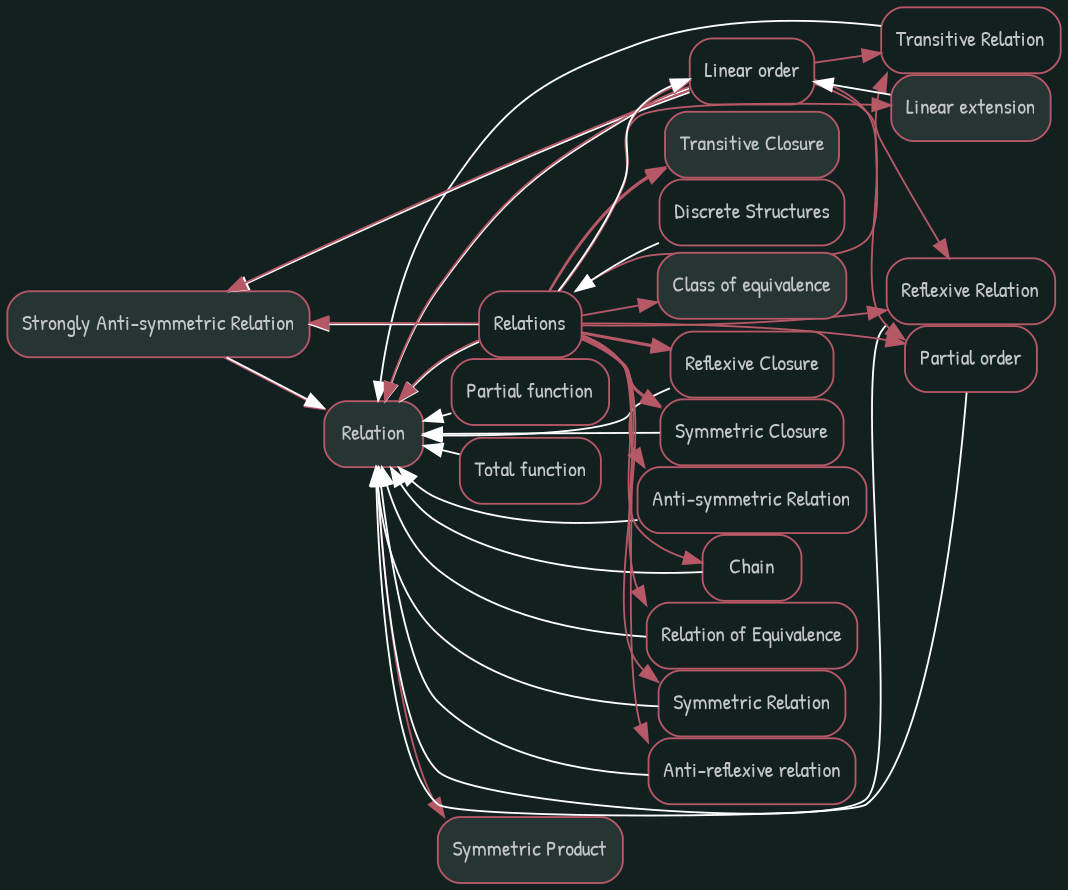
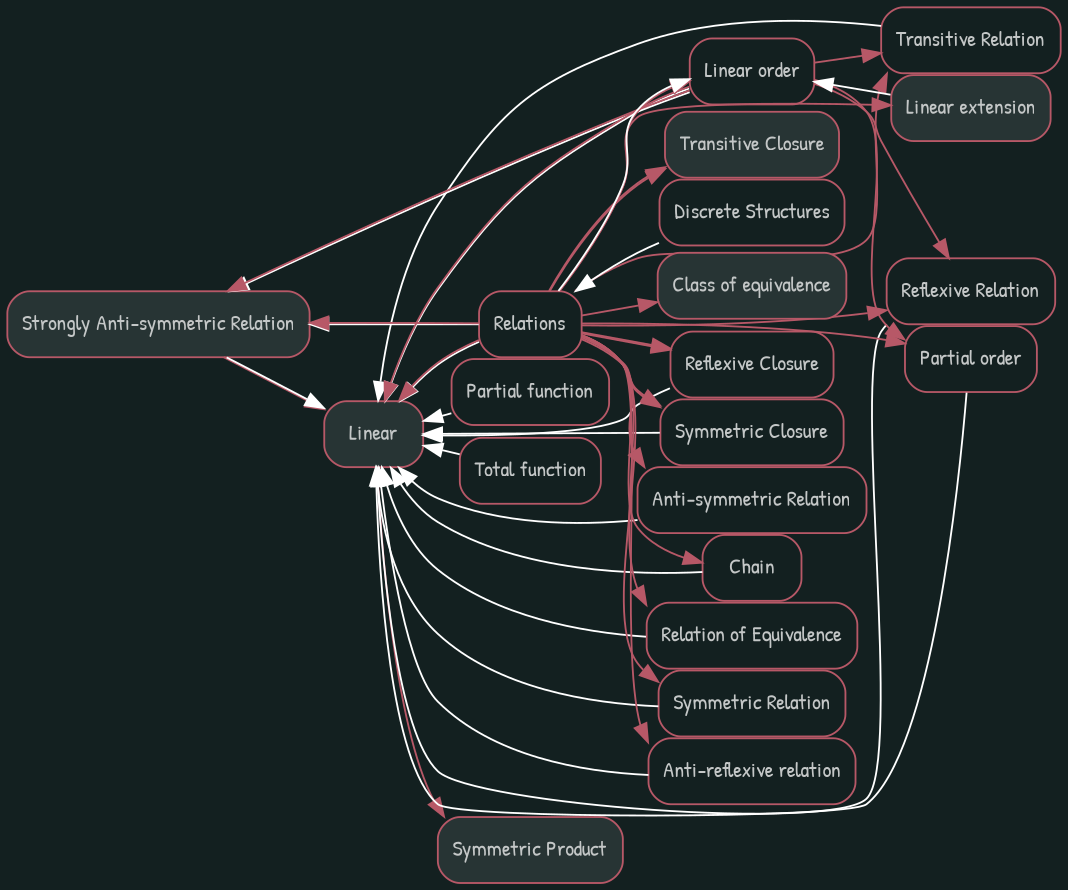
(374, 434) -> (374, 434)
